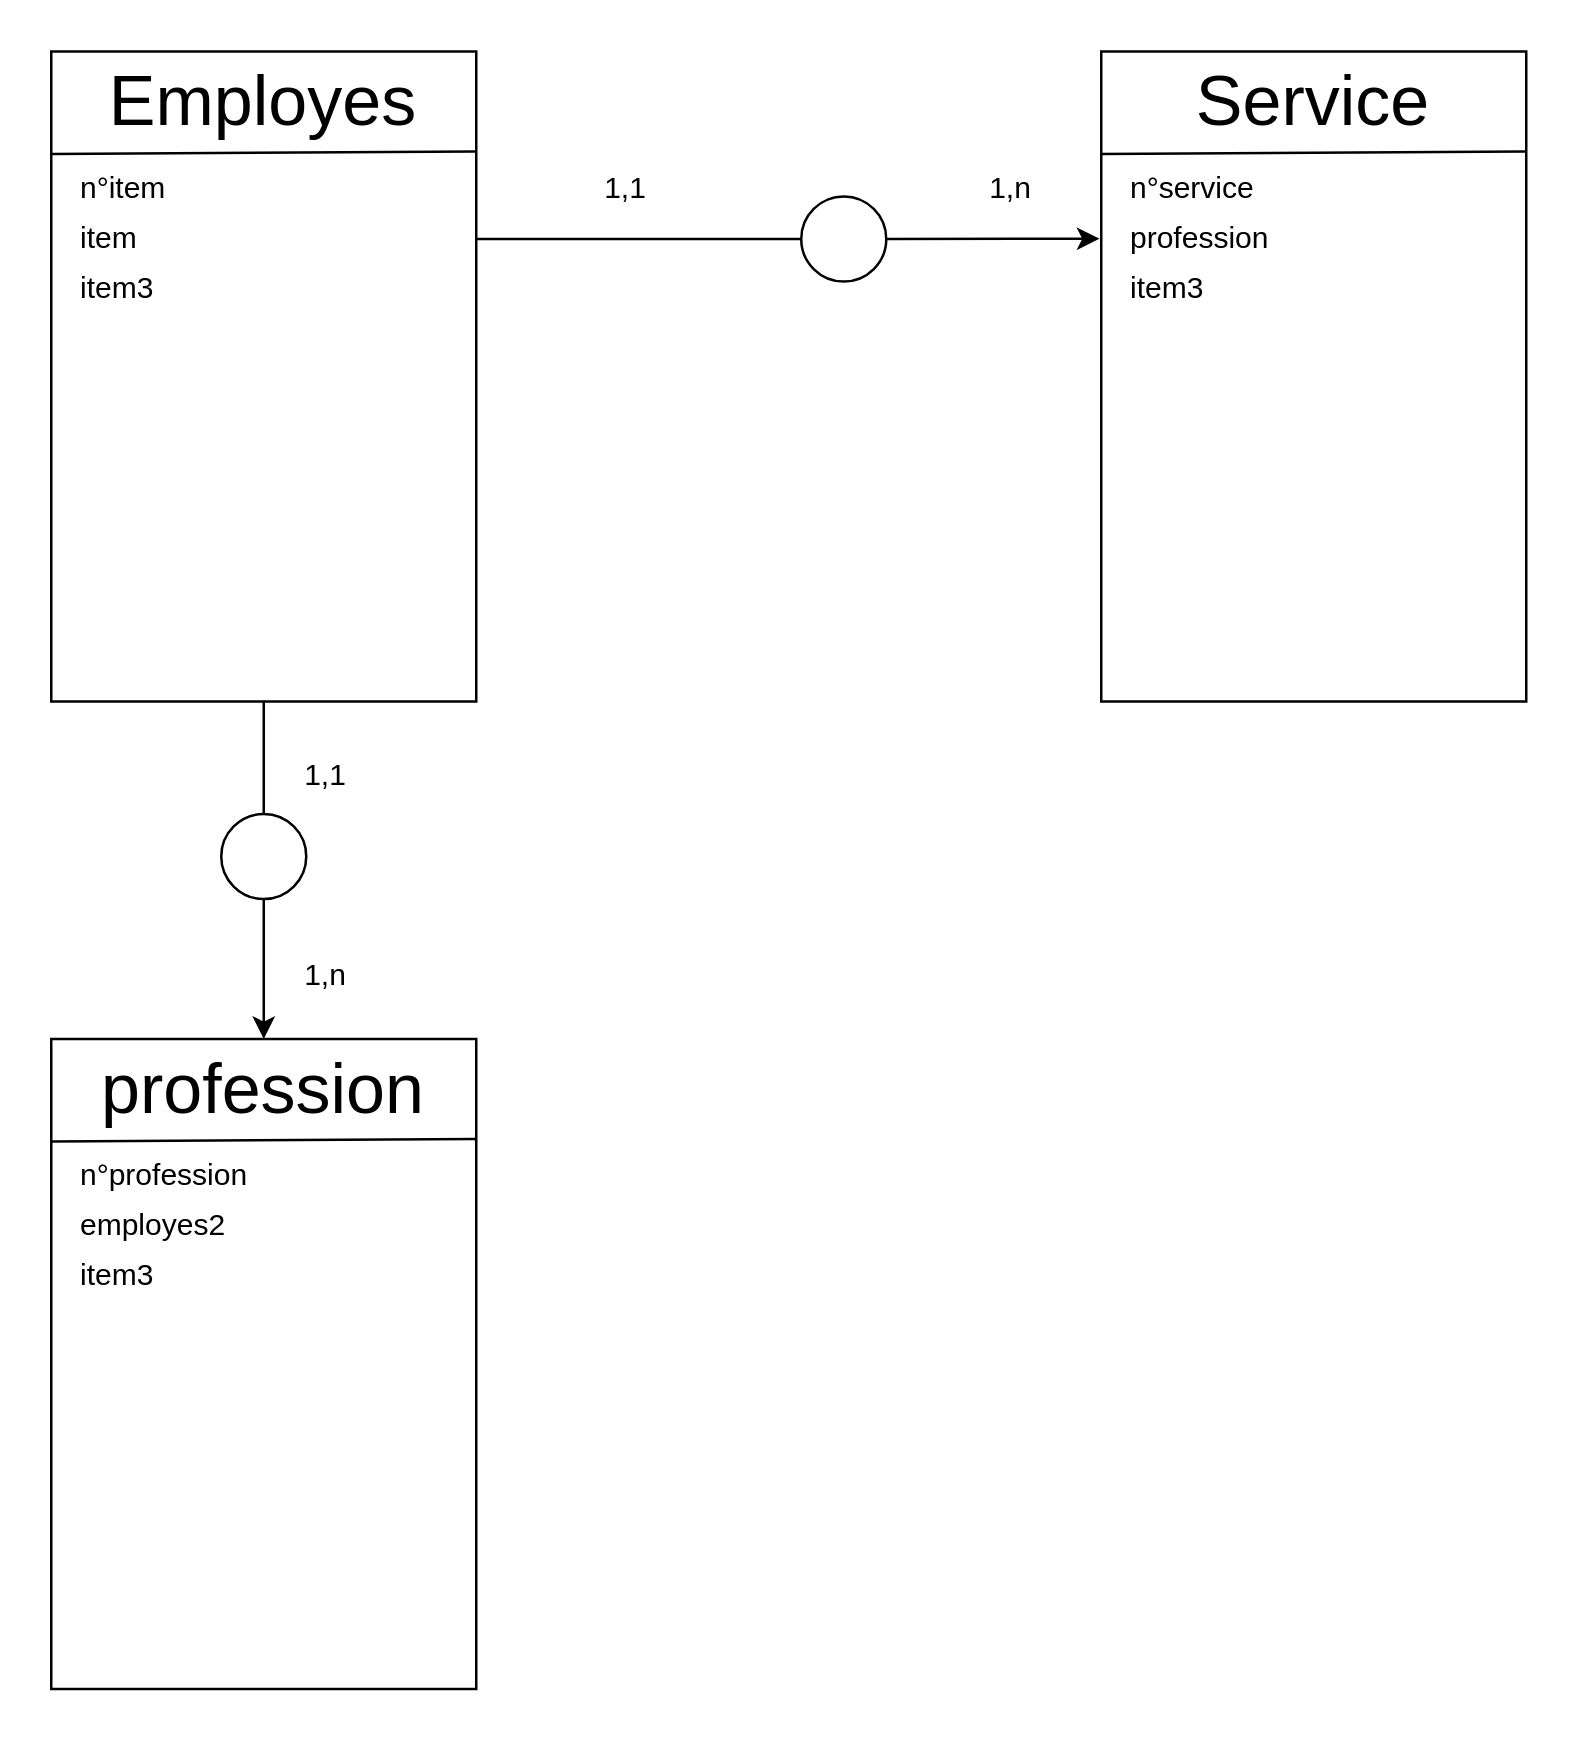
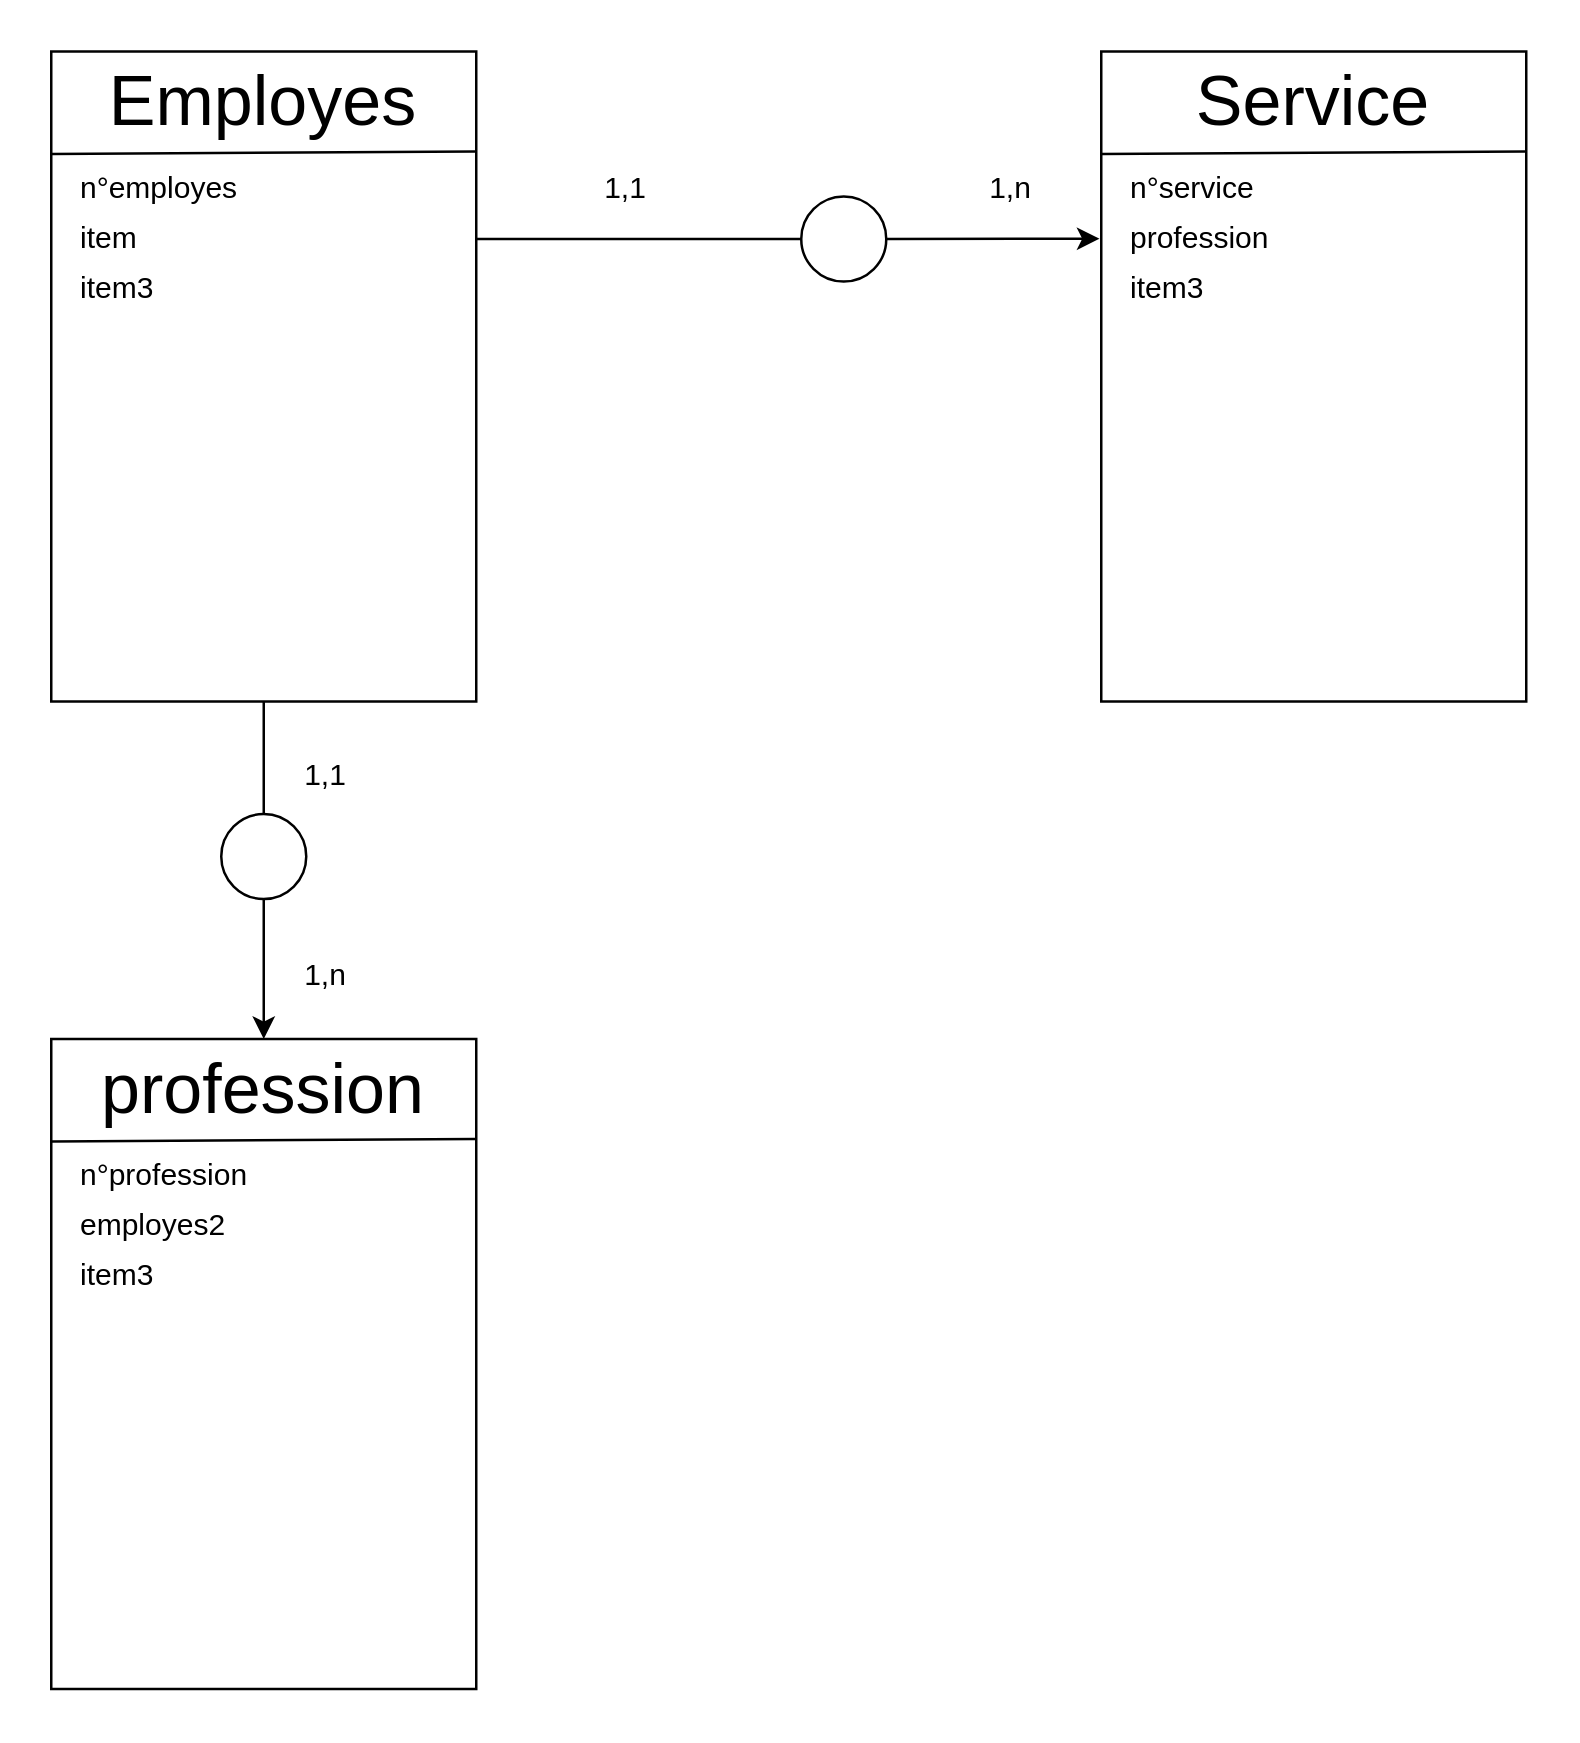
(128, 189) -> (161, 189)
